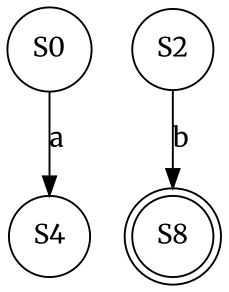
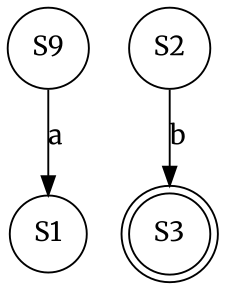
(50, 50) -> (48, 48)
(50, 236) -> (48, 234)
(173, 236) -> (170, 234)
